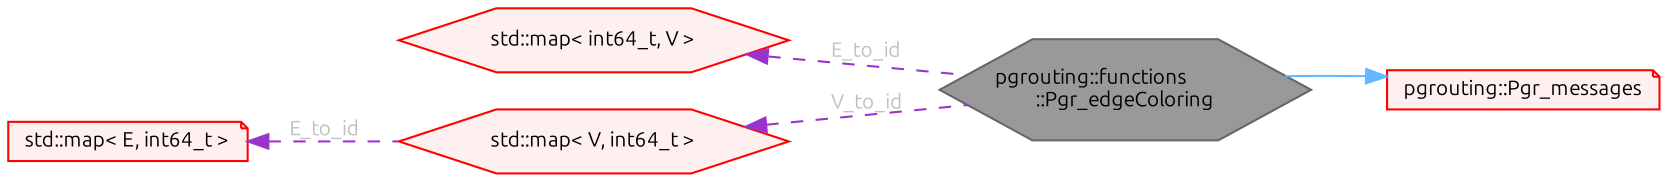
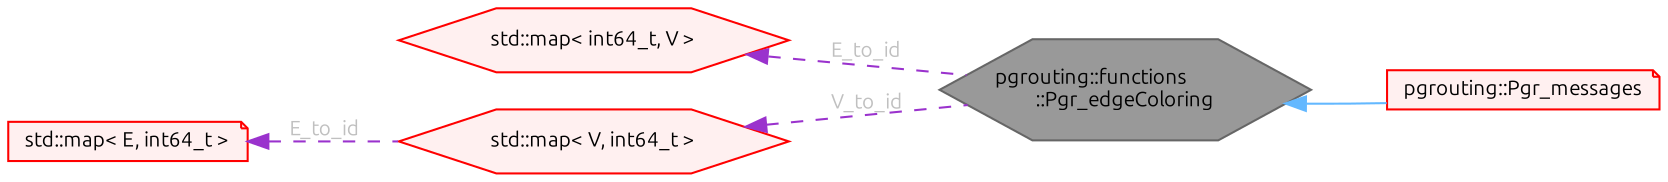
(1326, 76) -> (1347, 104)
